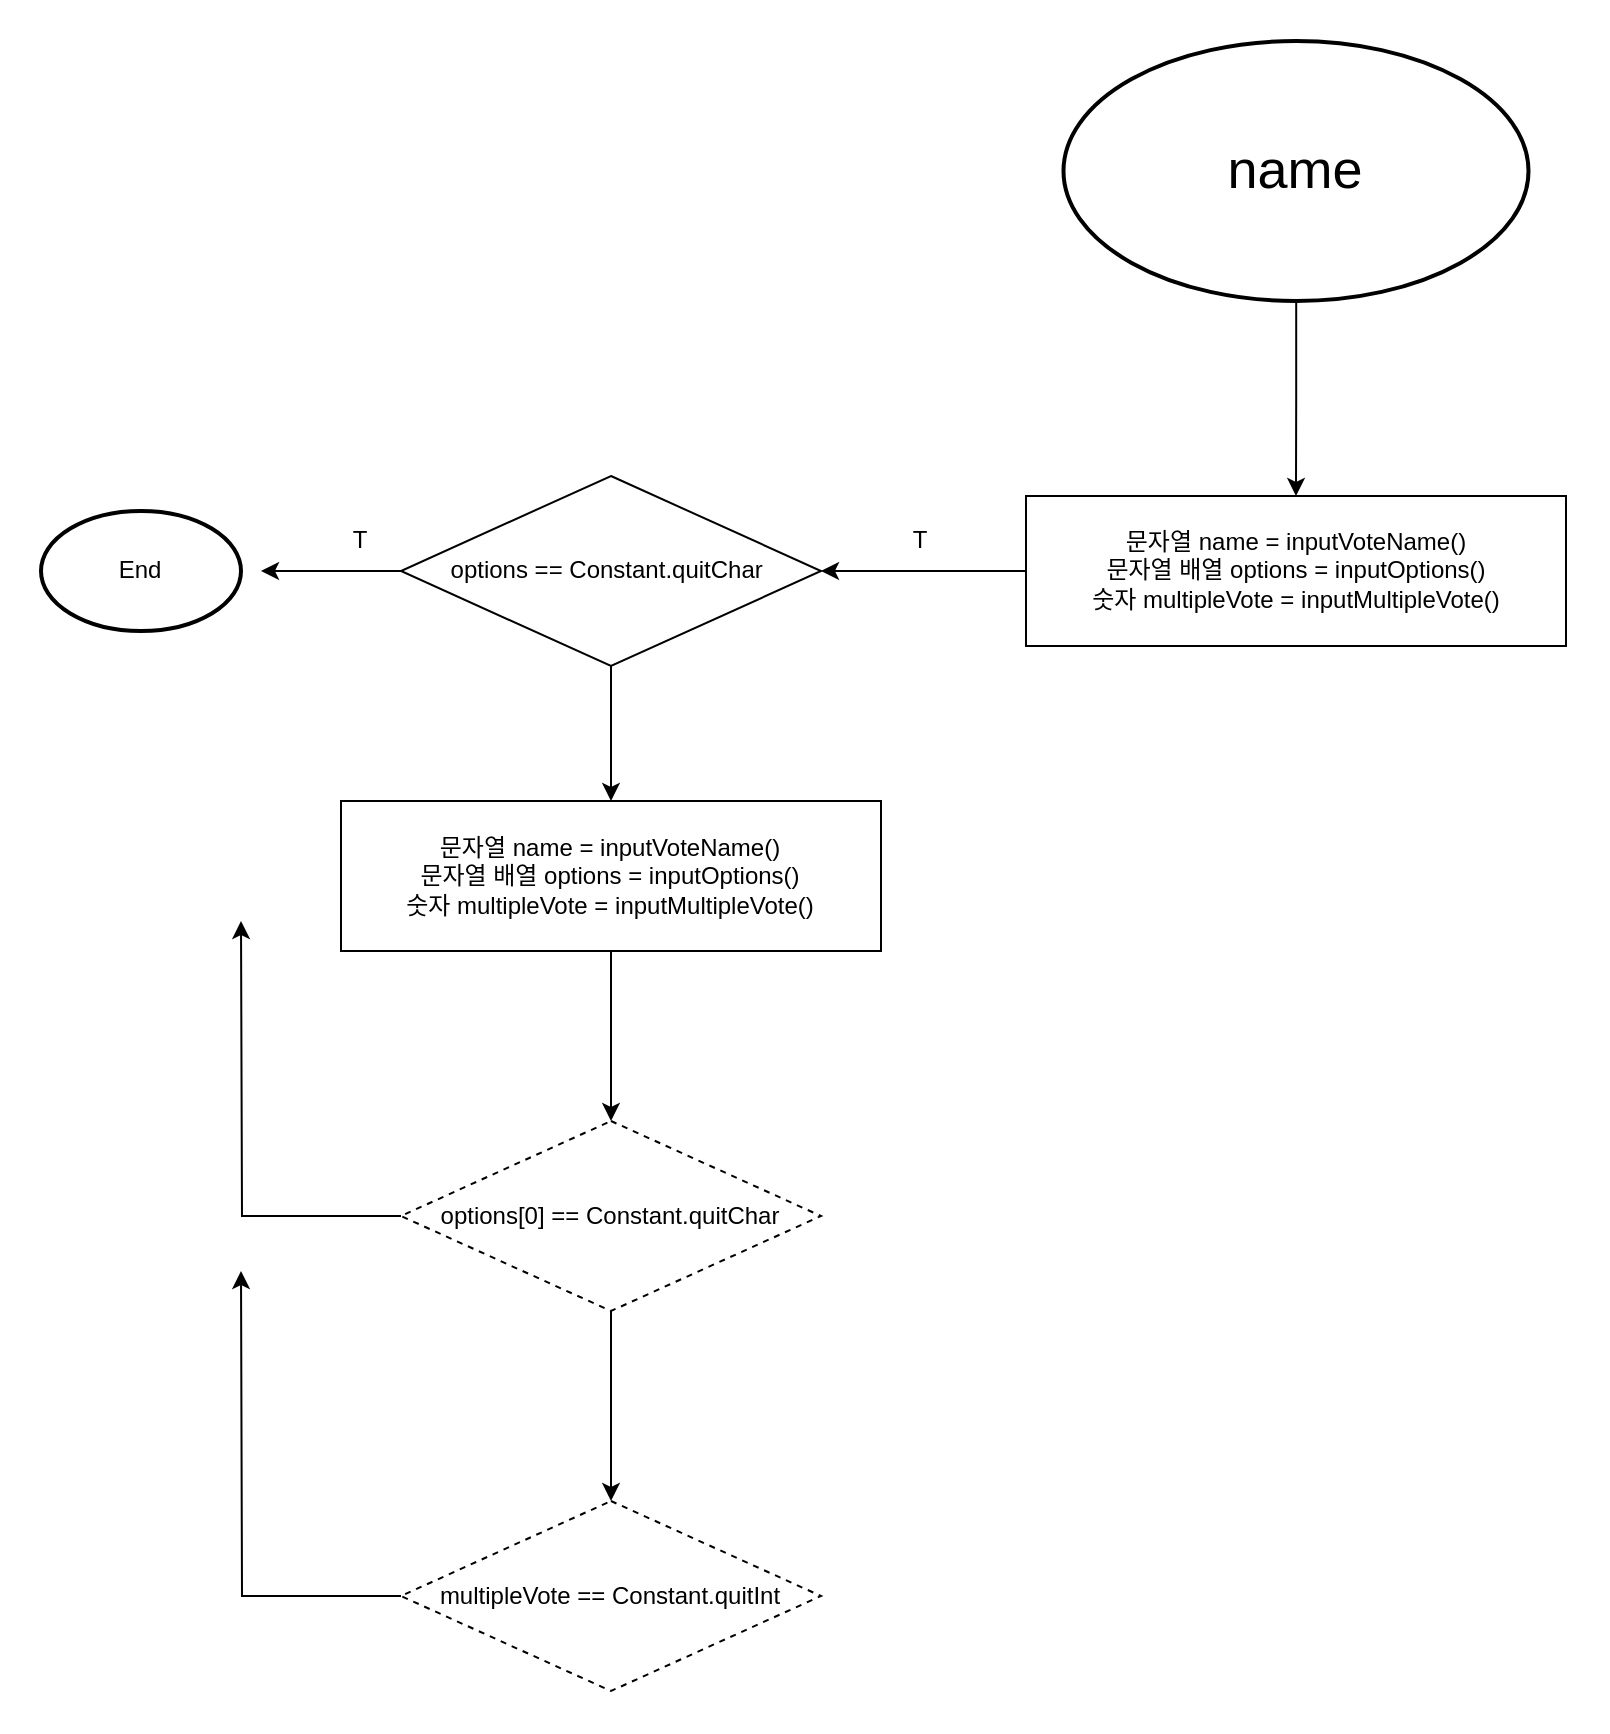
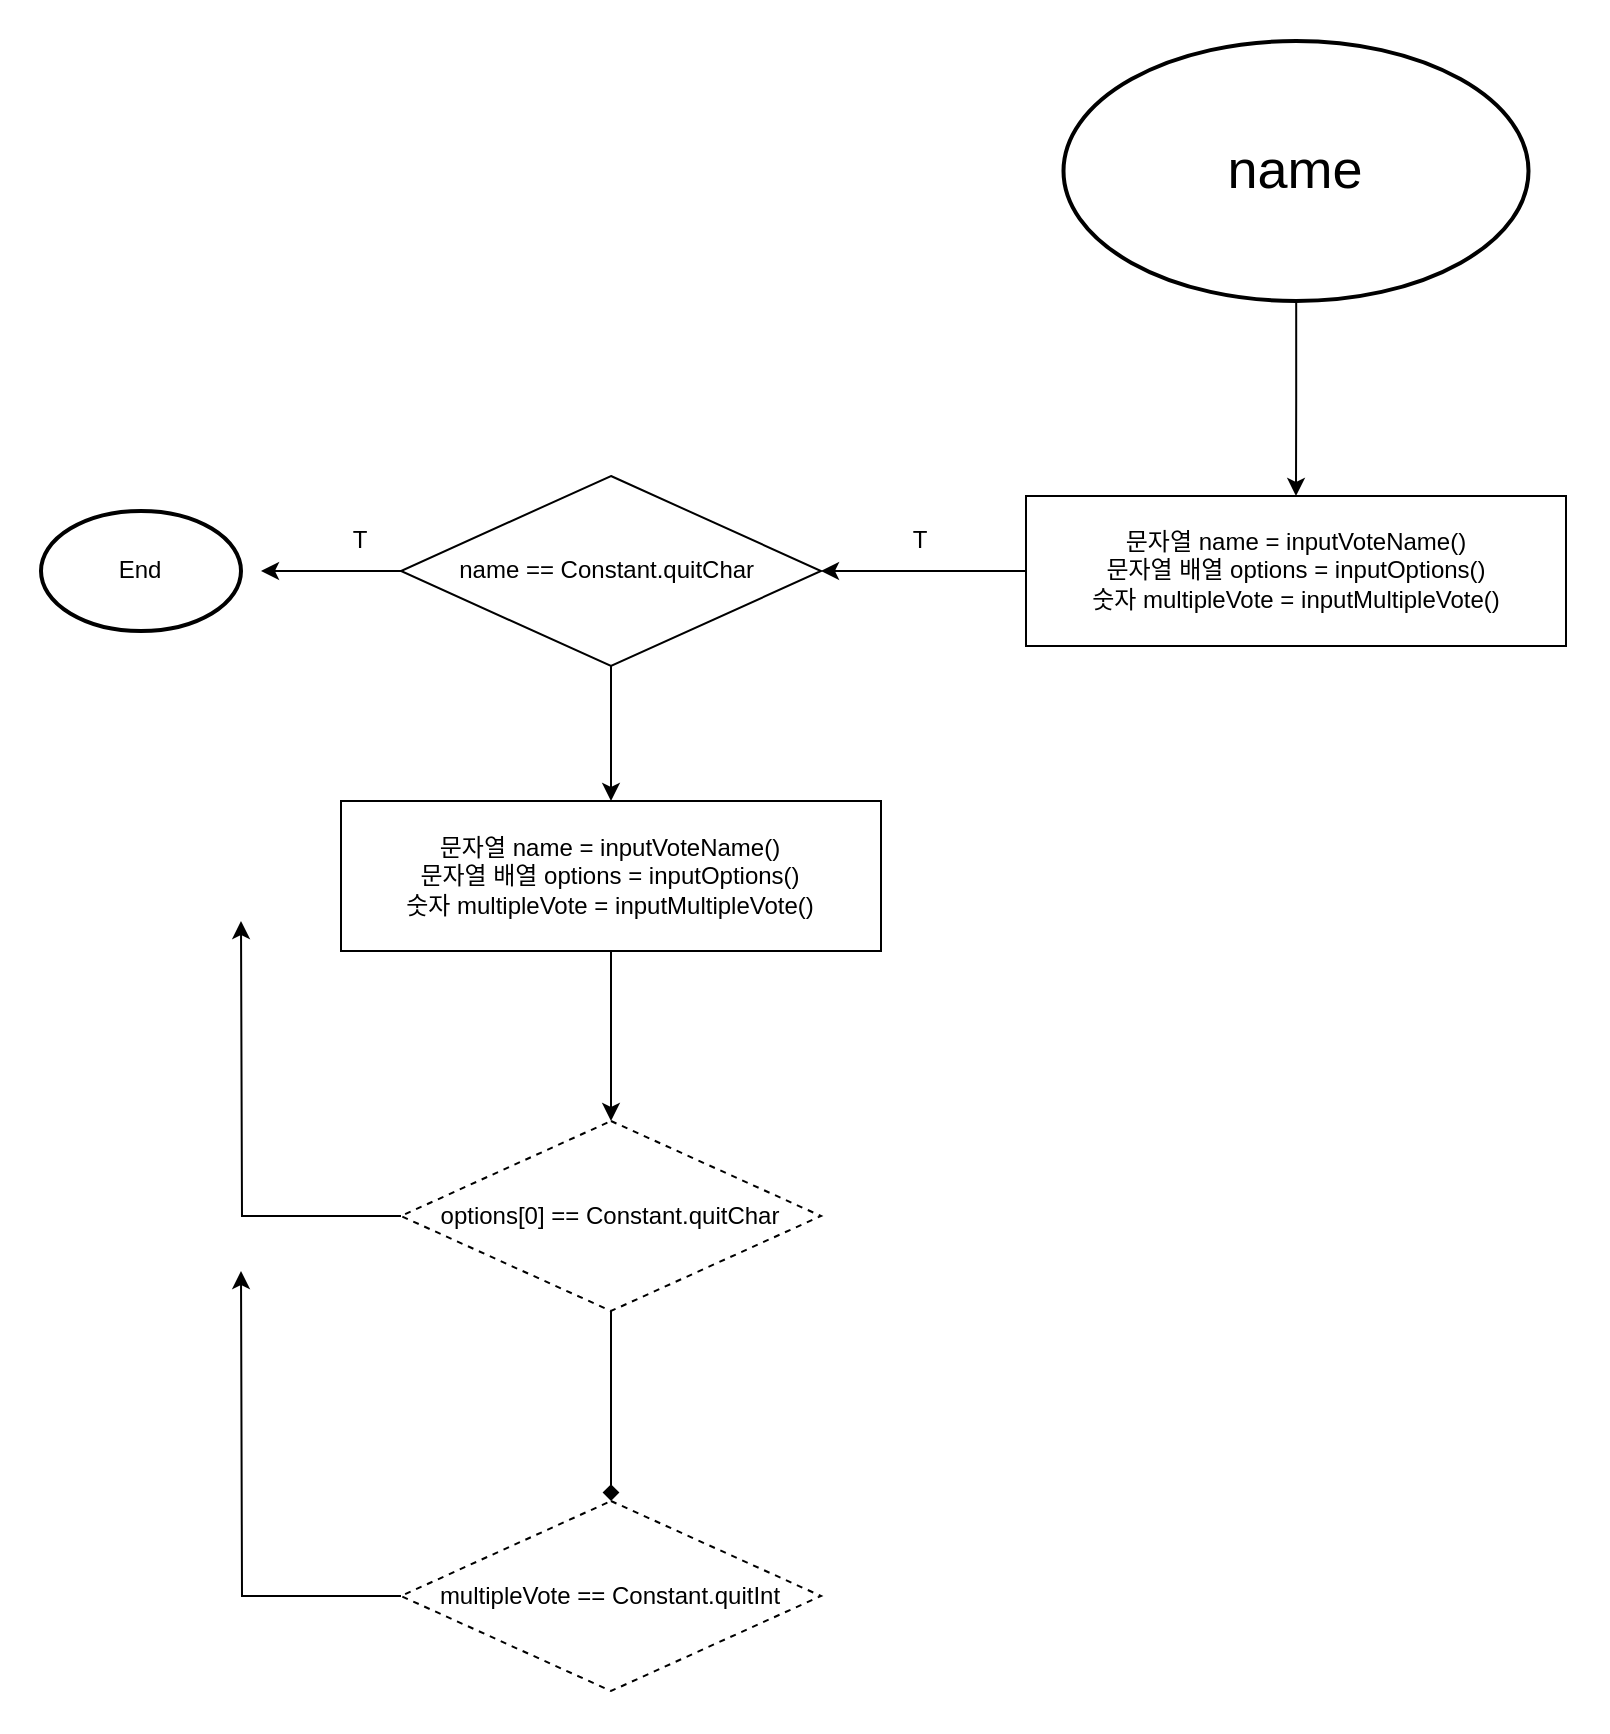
(611, 571) -> (611, 571)
(611, 1486) -> (611, 1485)
